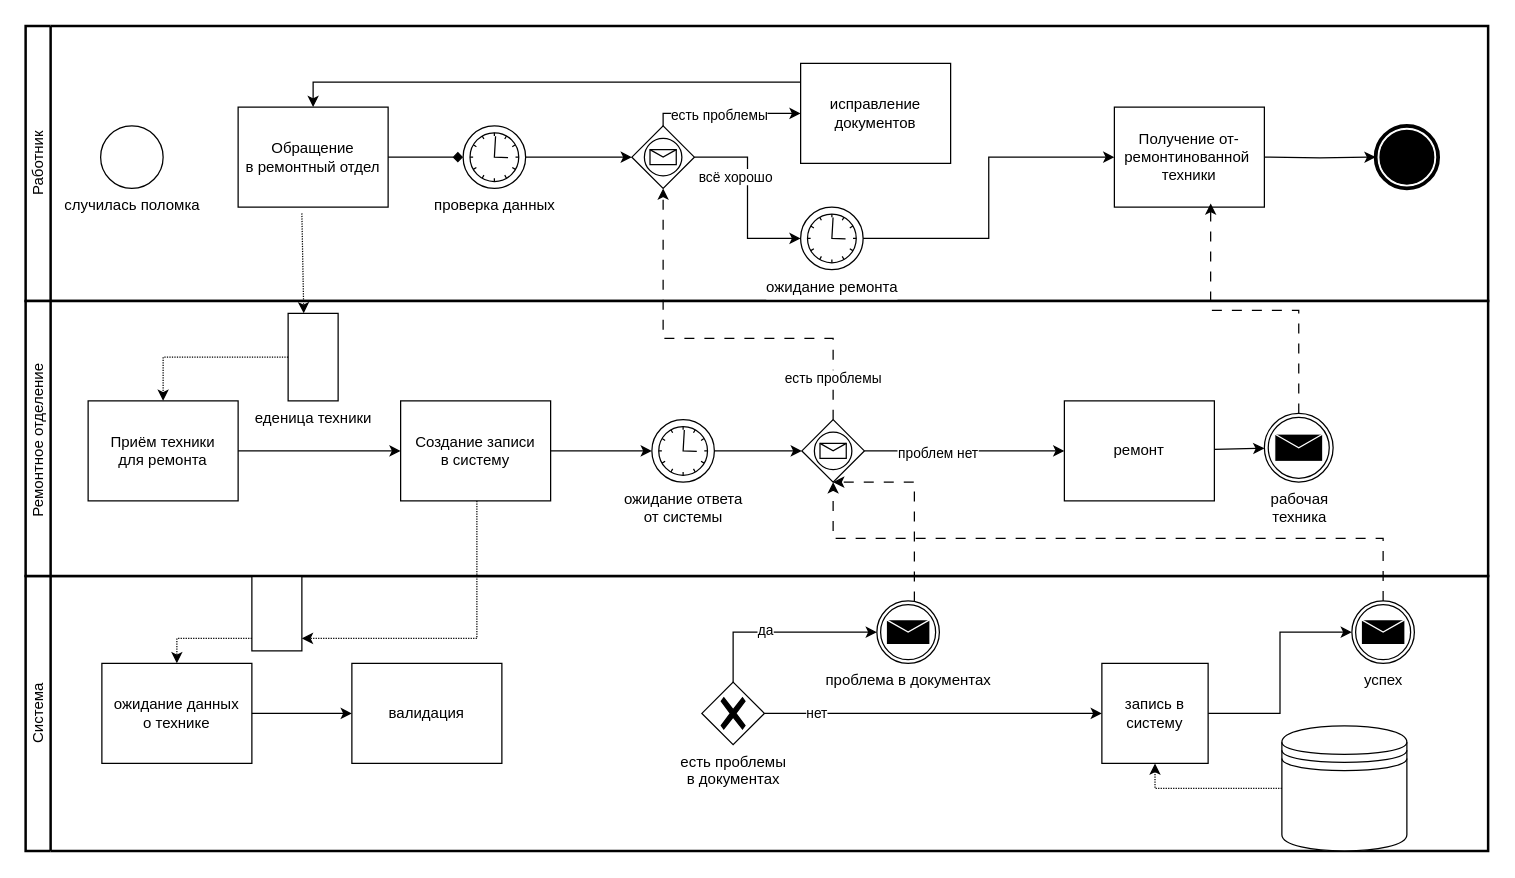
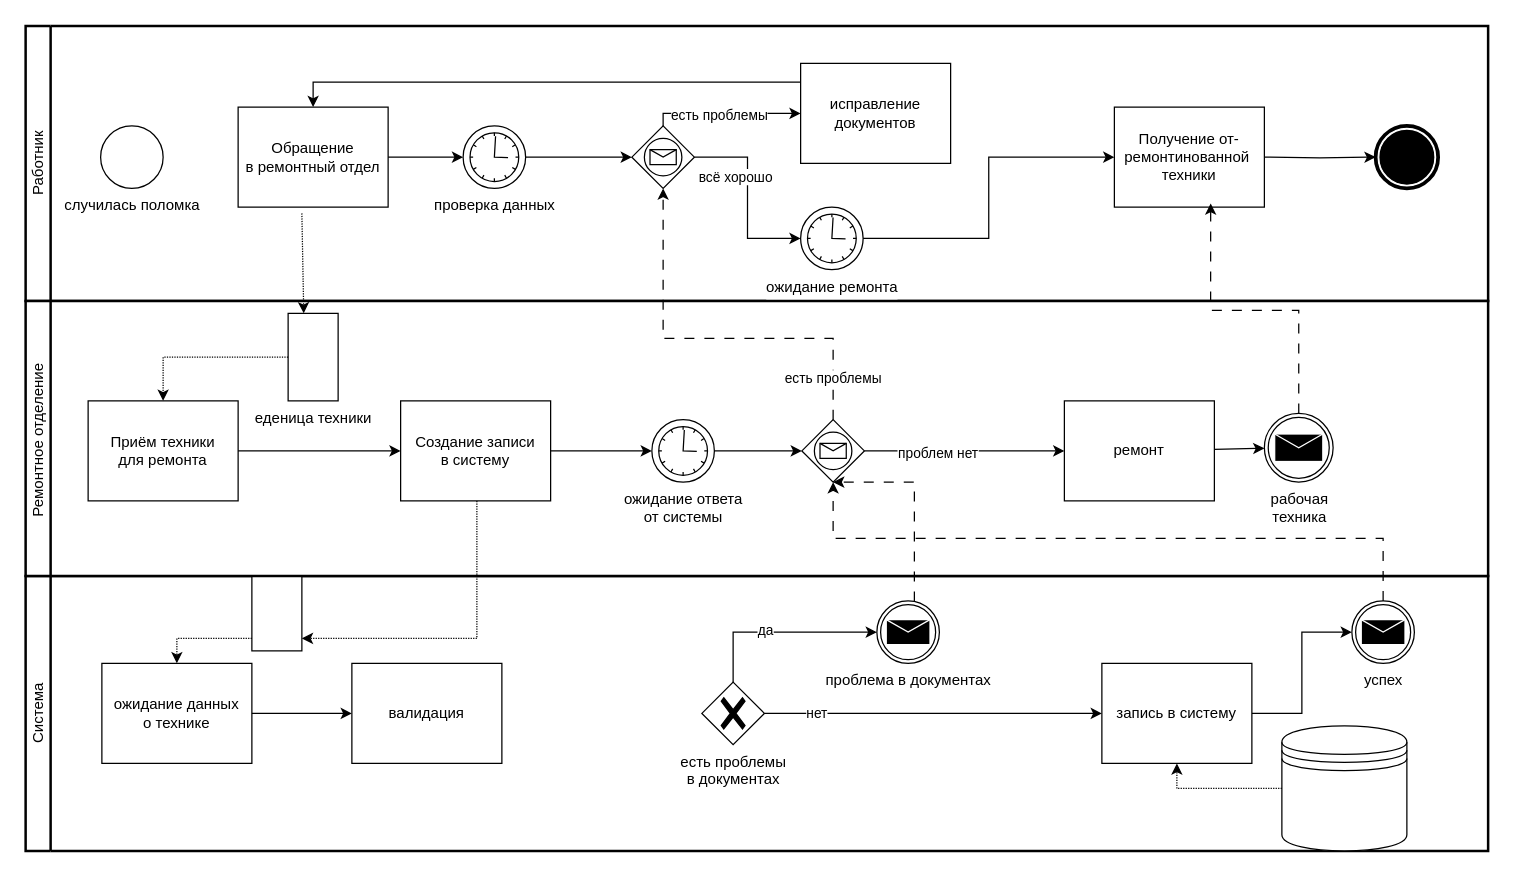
(452, 157) -> (453, 157)
(1155, 713) -> (1177, 713)
